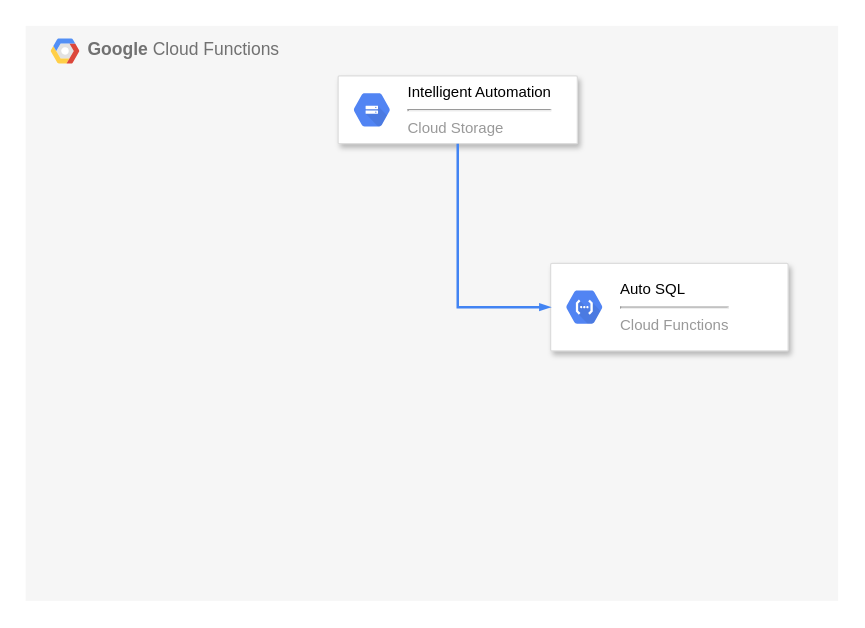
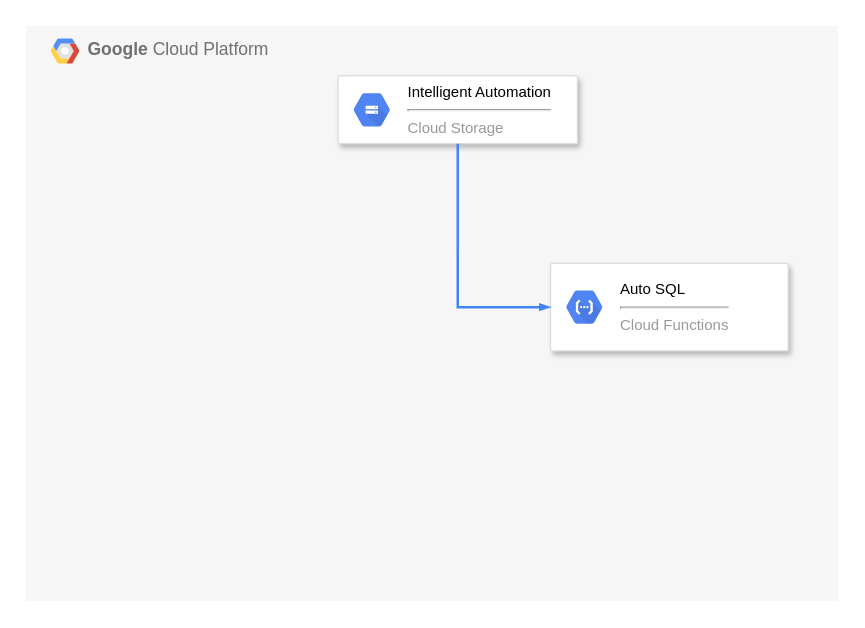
(185, 50) -> (180, 50)
